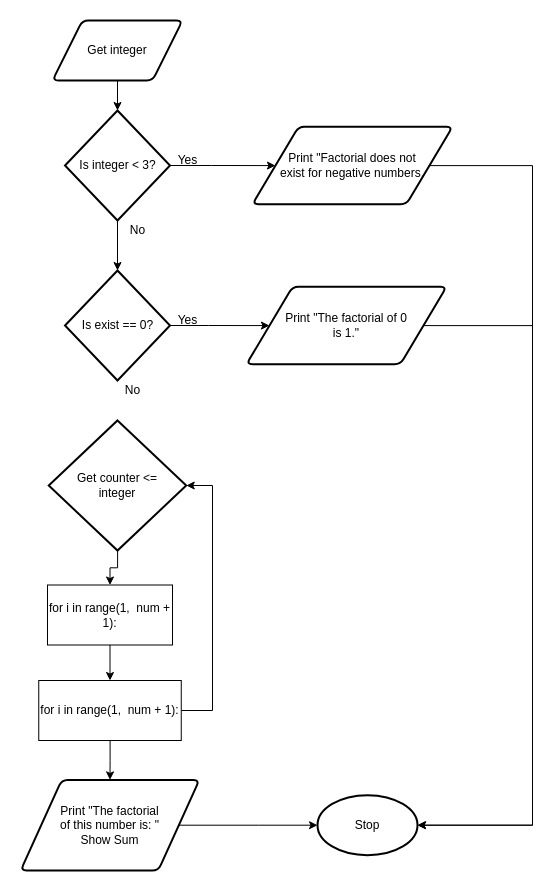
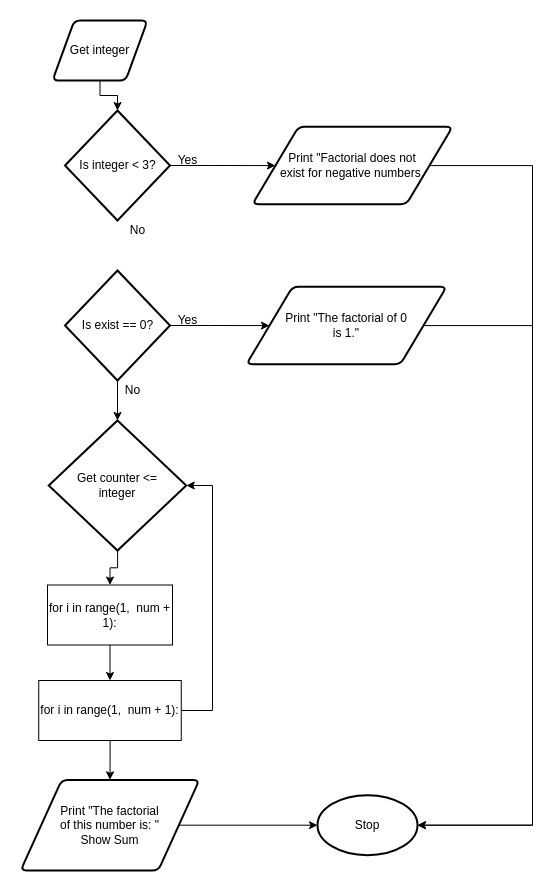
(118, 51) -> (100, 51)
(118, 242) -> none
none -> (118, 397)
